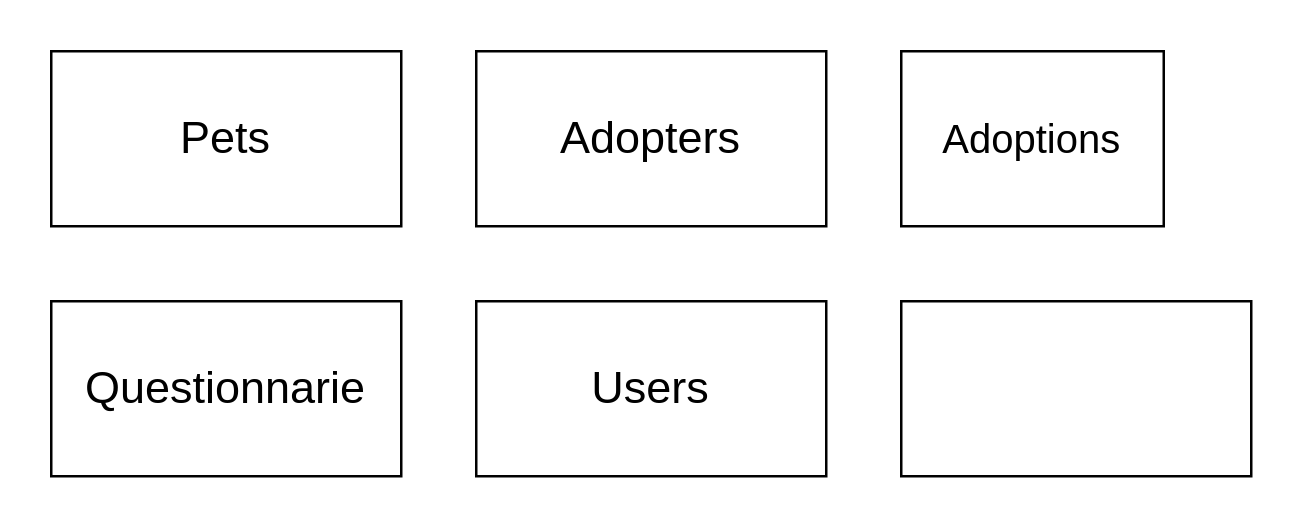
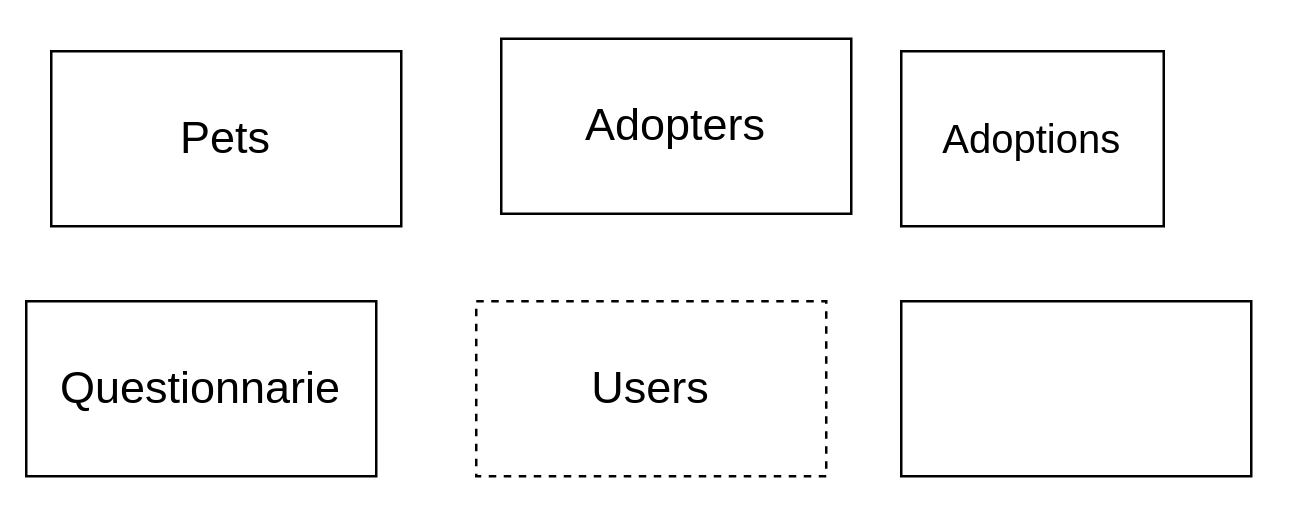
(651, 139) -> (676, 126)
(226, 389) -> (201, 389)
(651, 389) -> (651, 389)
